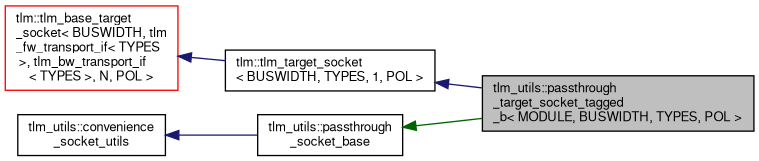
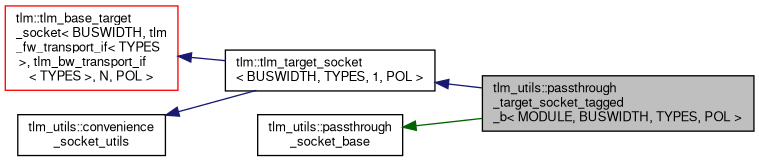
(218, 135) -> (217, 101)
